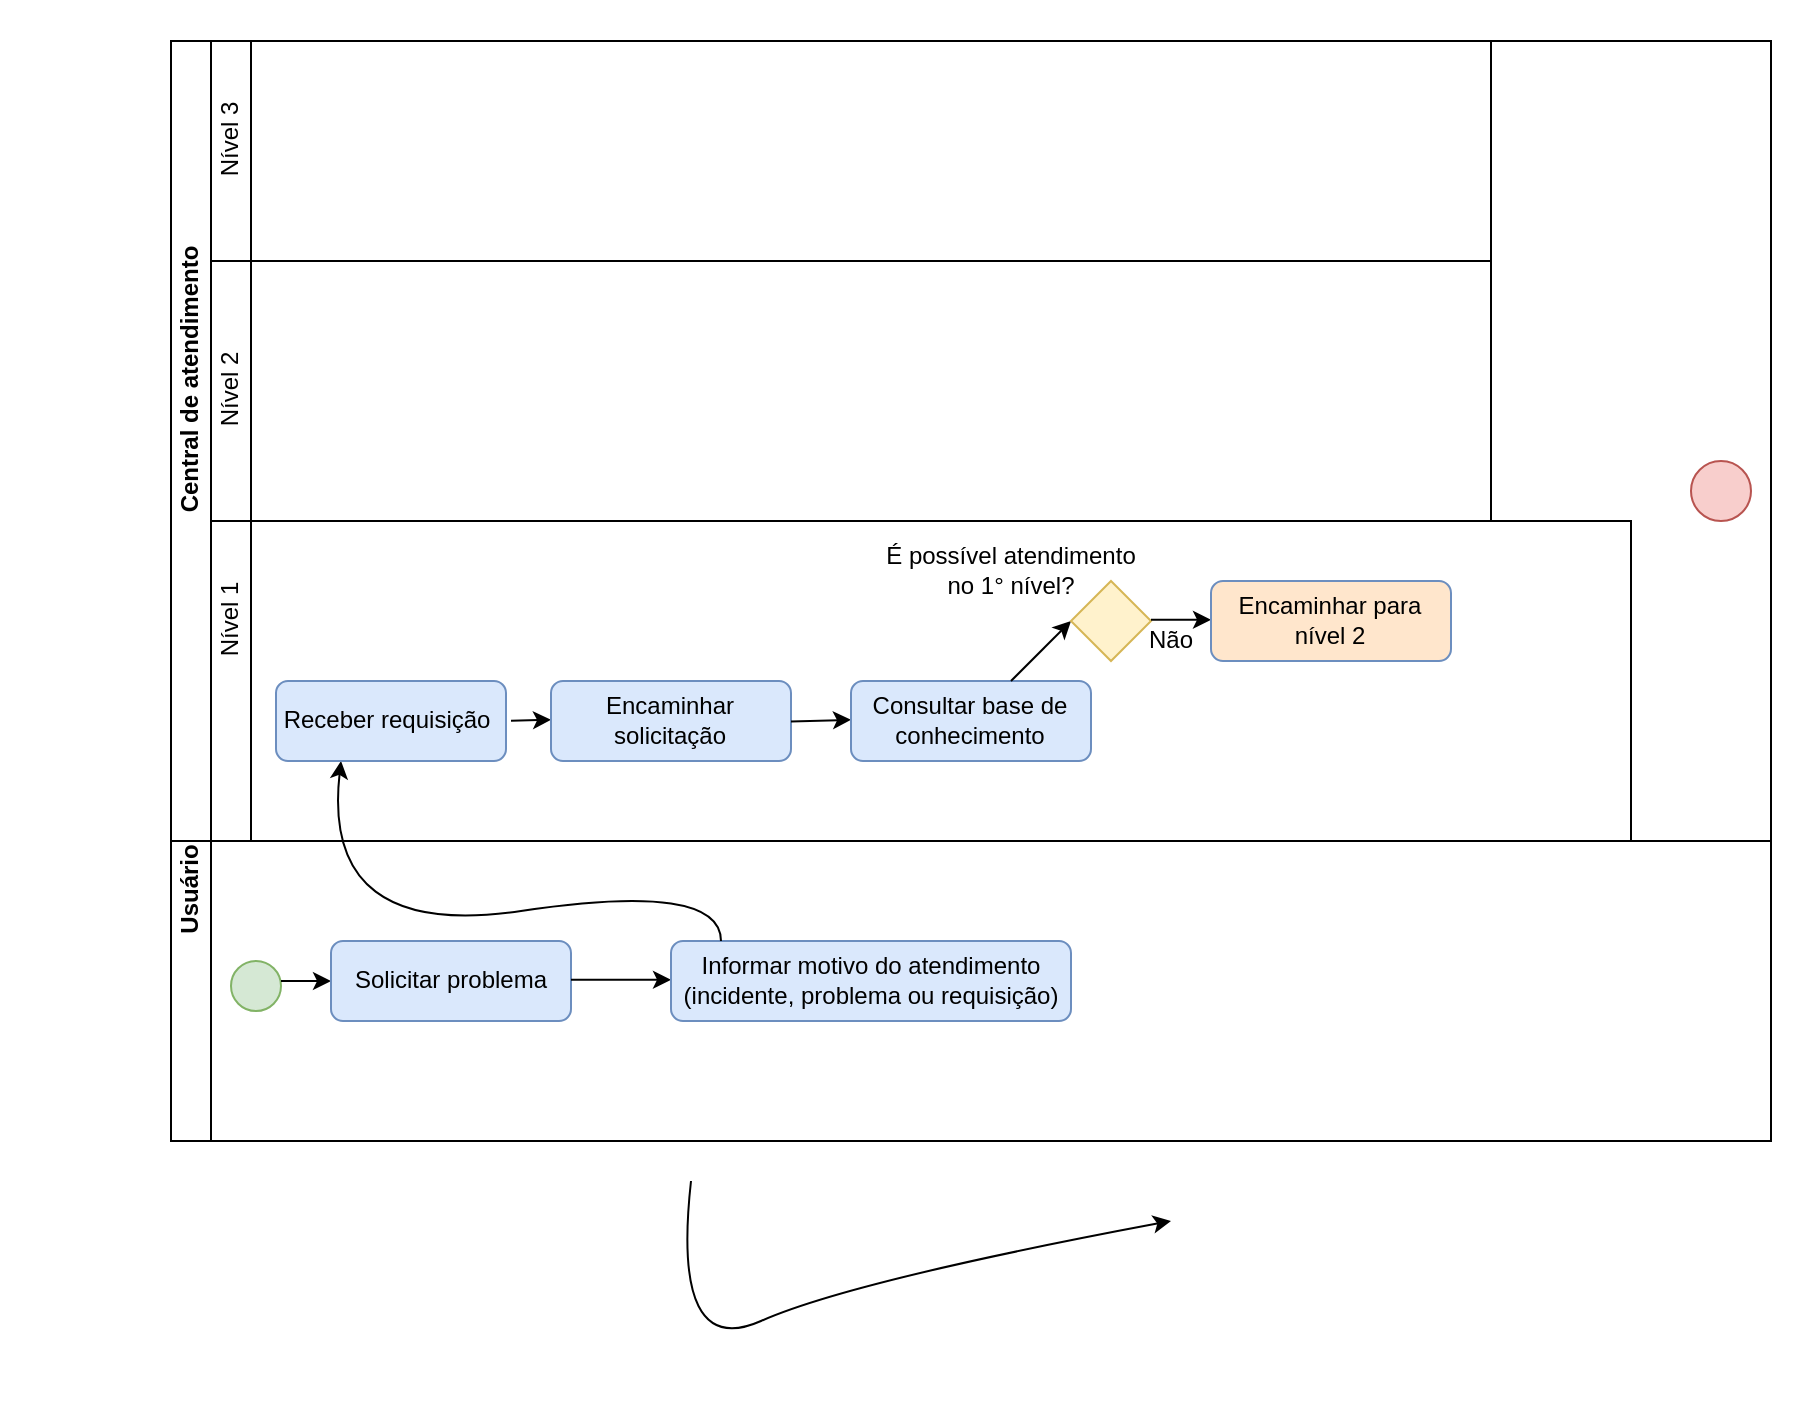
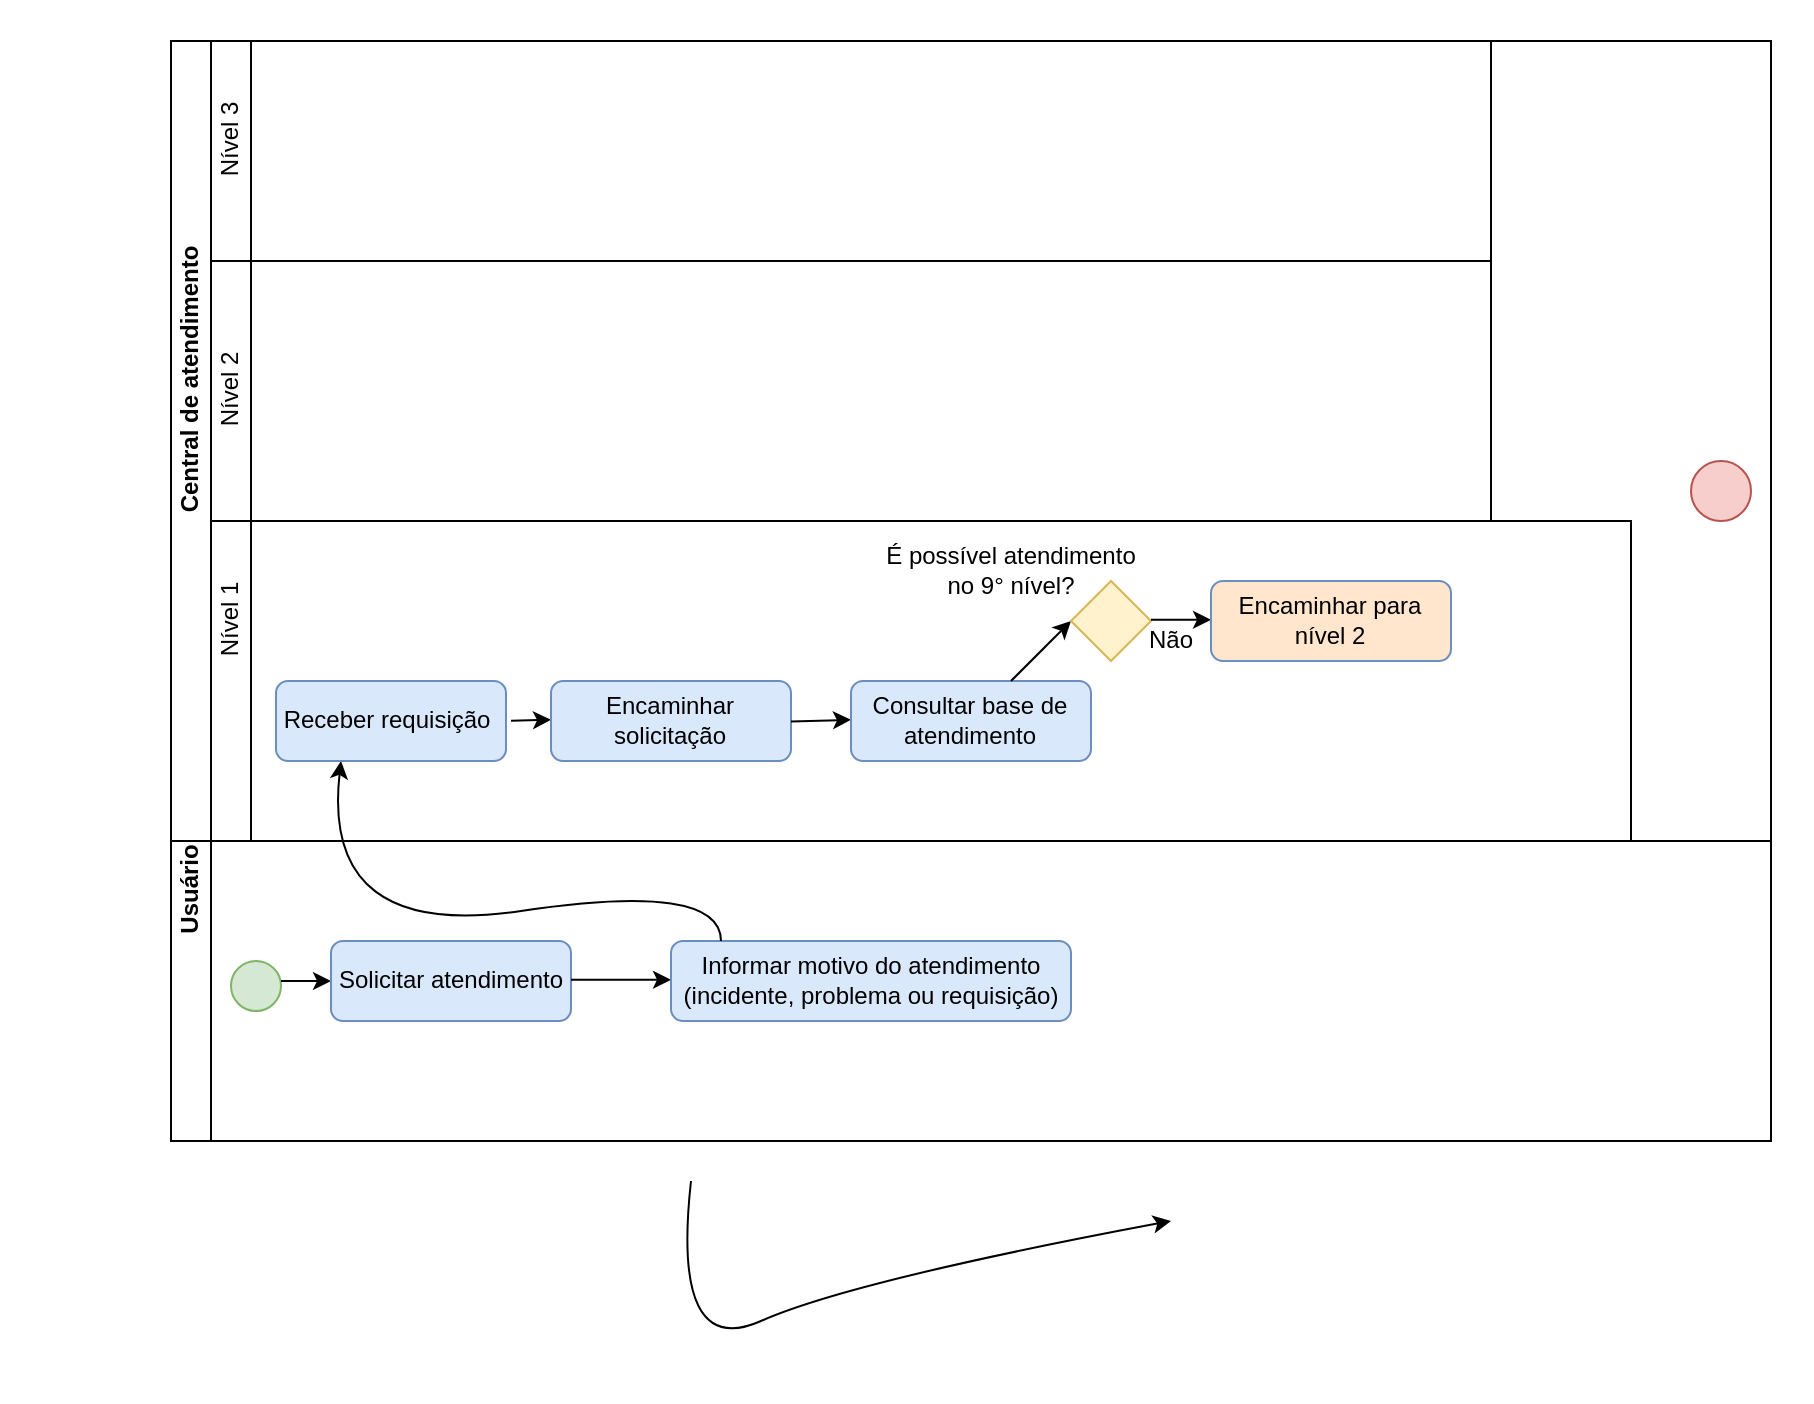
(1012, 571) -> (1012, 571)
(971, 721) -> (971, 721)
(452, 981) -> (452, 981)
